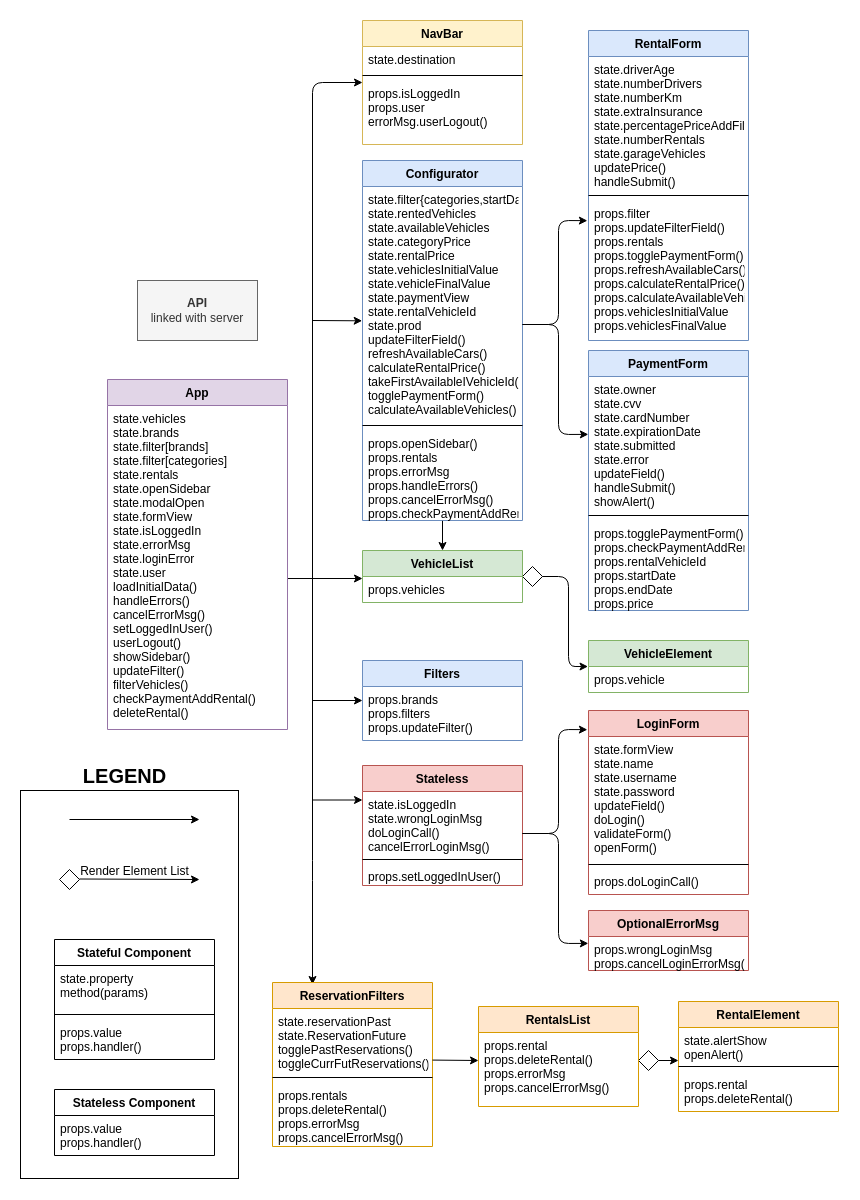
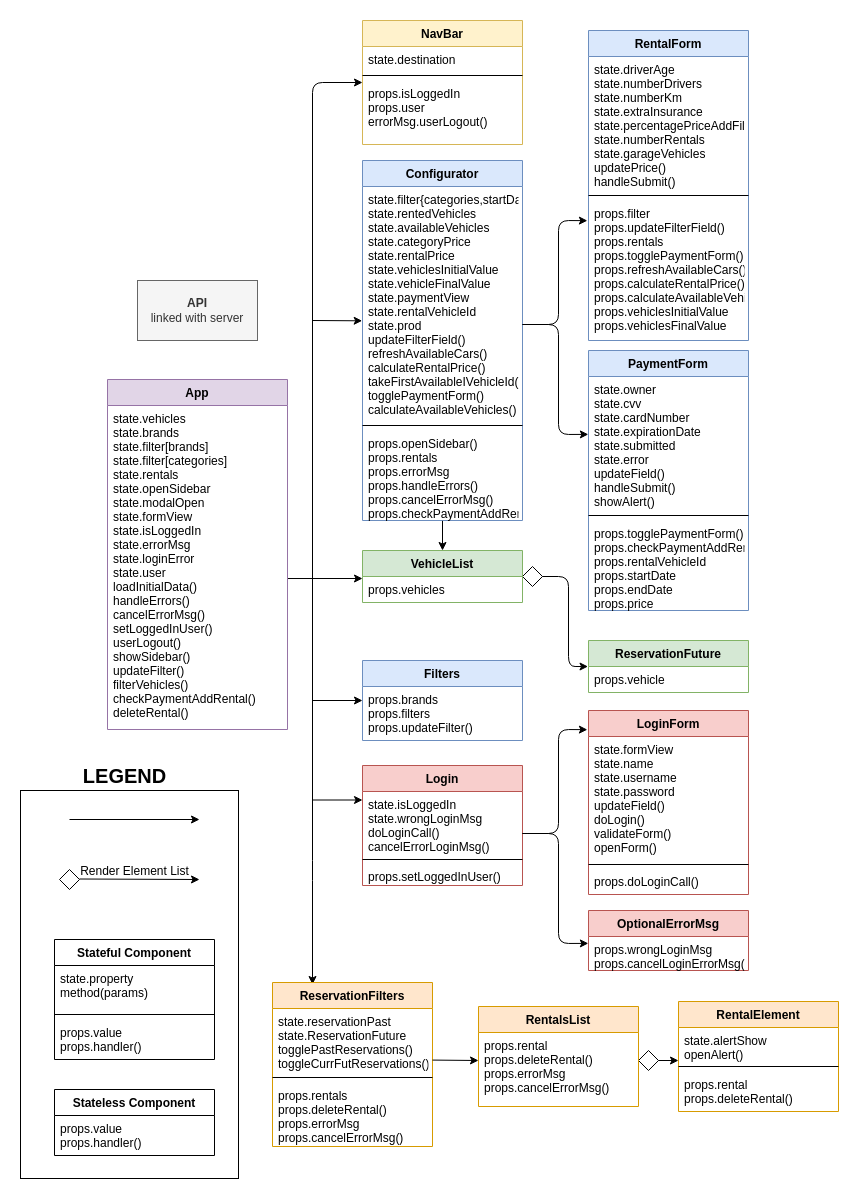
(668, 654) -> (668, 654)
(442, 779) -> (442, 779)
